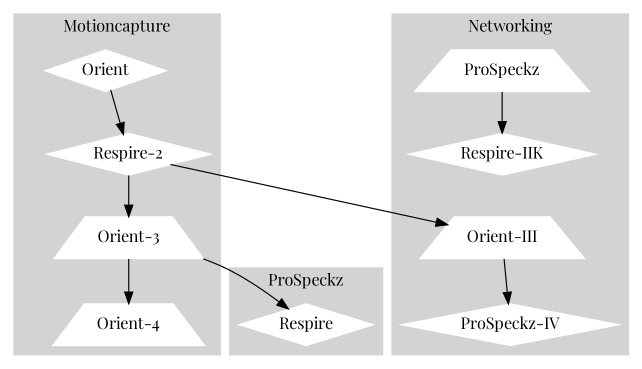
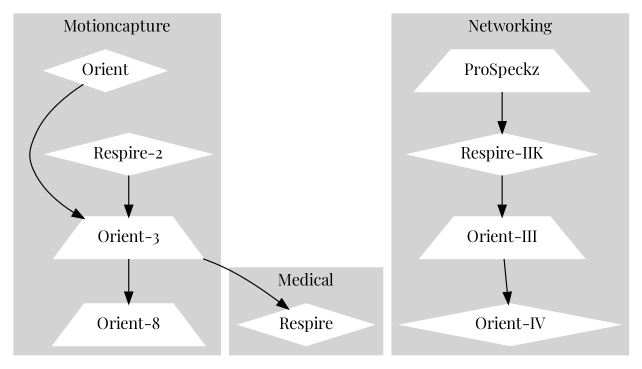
(115, 107) -> (31, 147)
(303, 193) -> (502, 190)
(306, 281) -> (306, 281)
(129, 325) -> (129, 325)
(510, 325) -> (510, 325)
